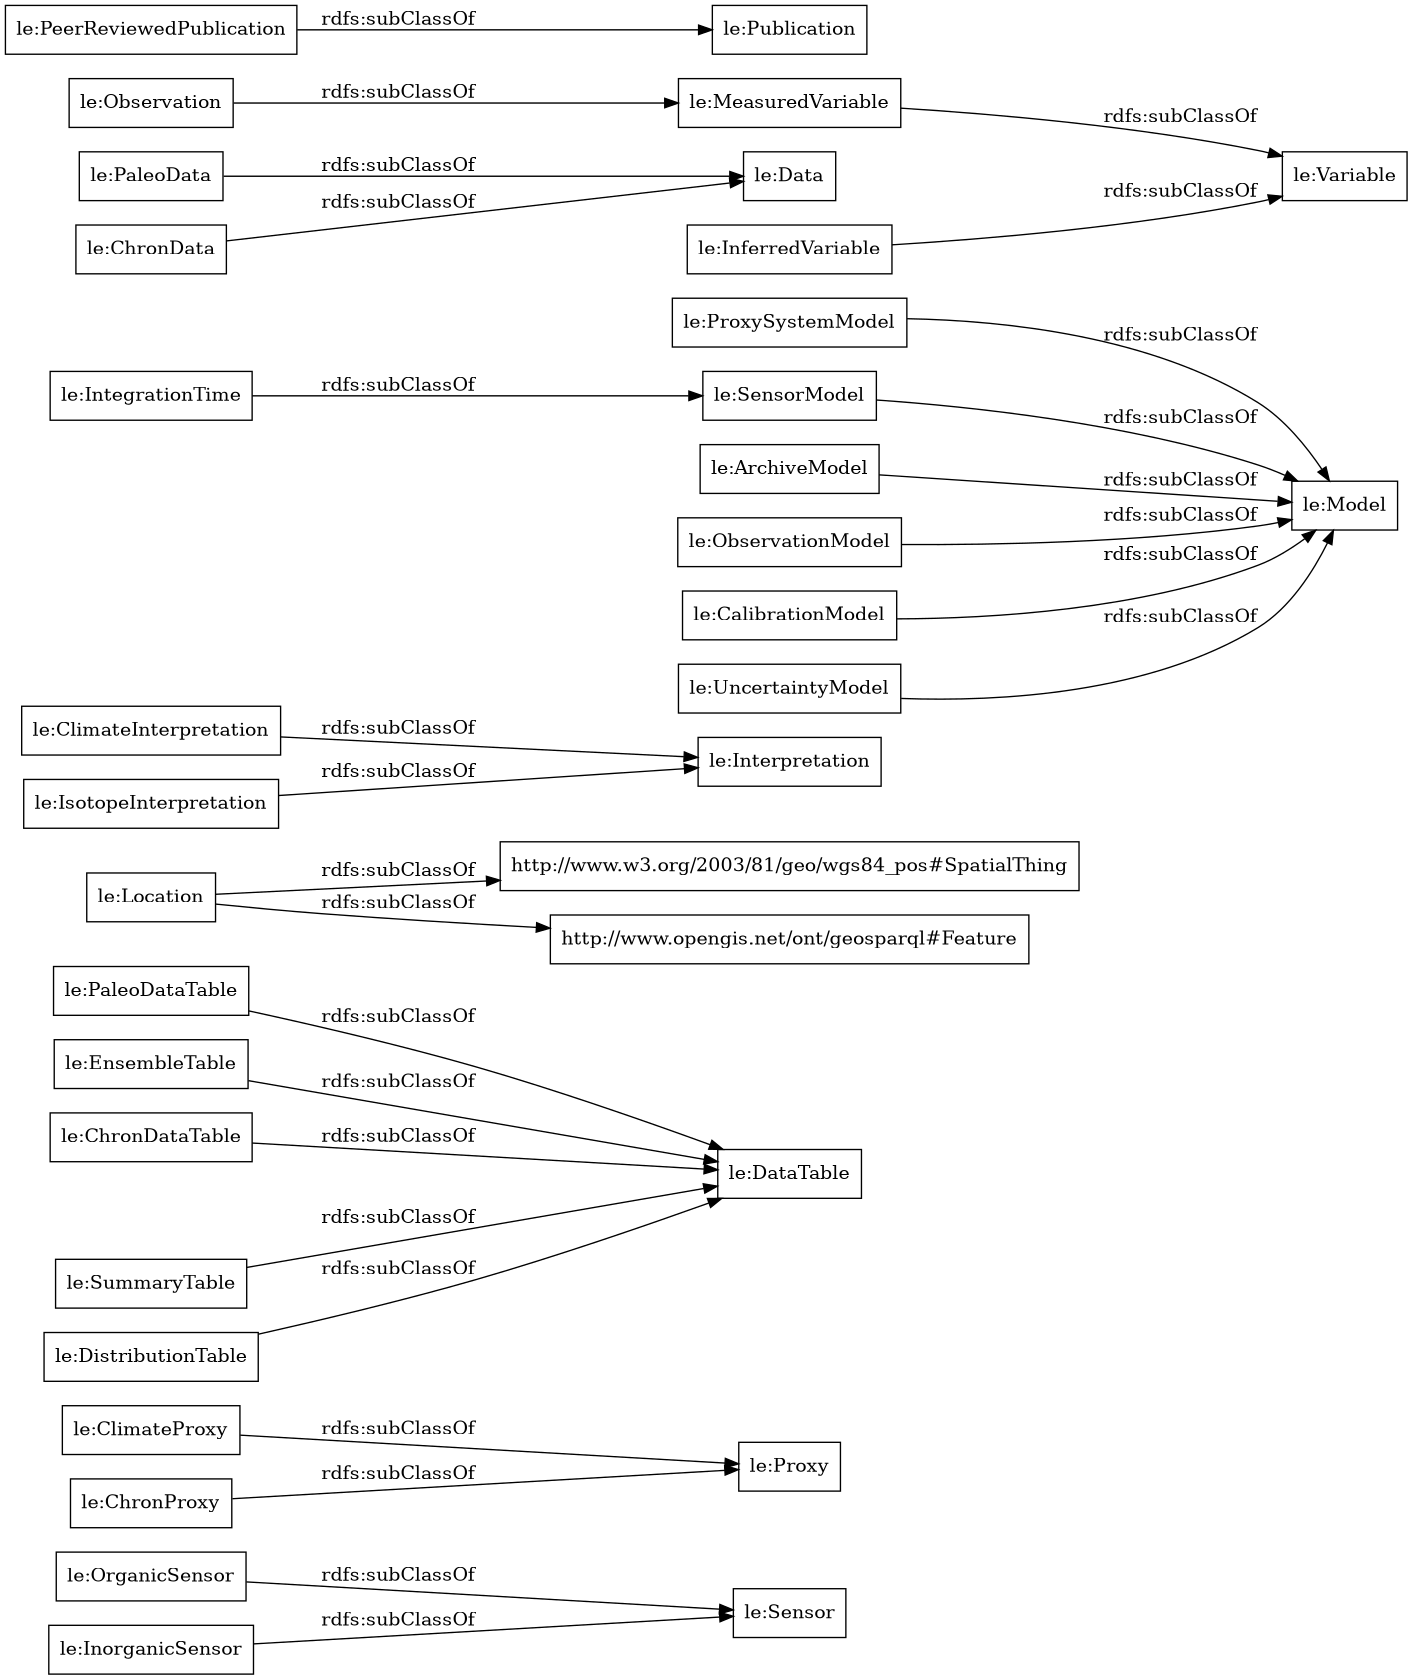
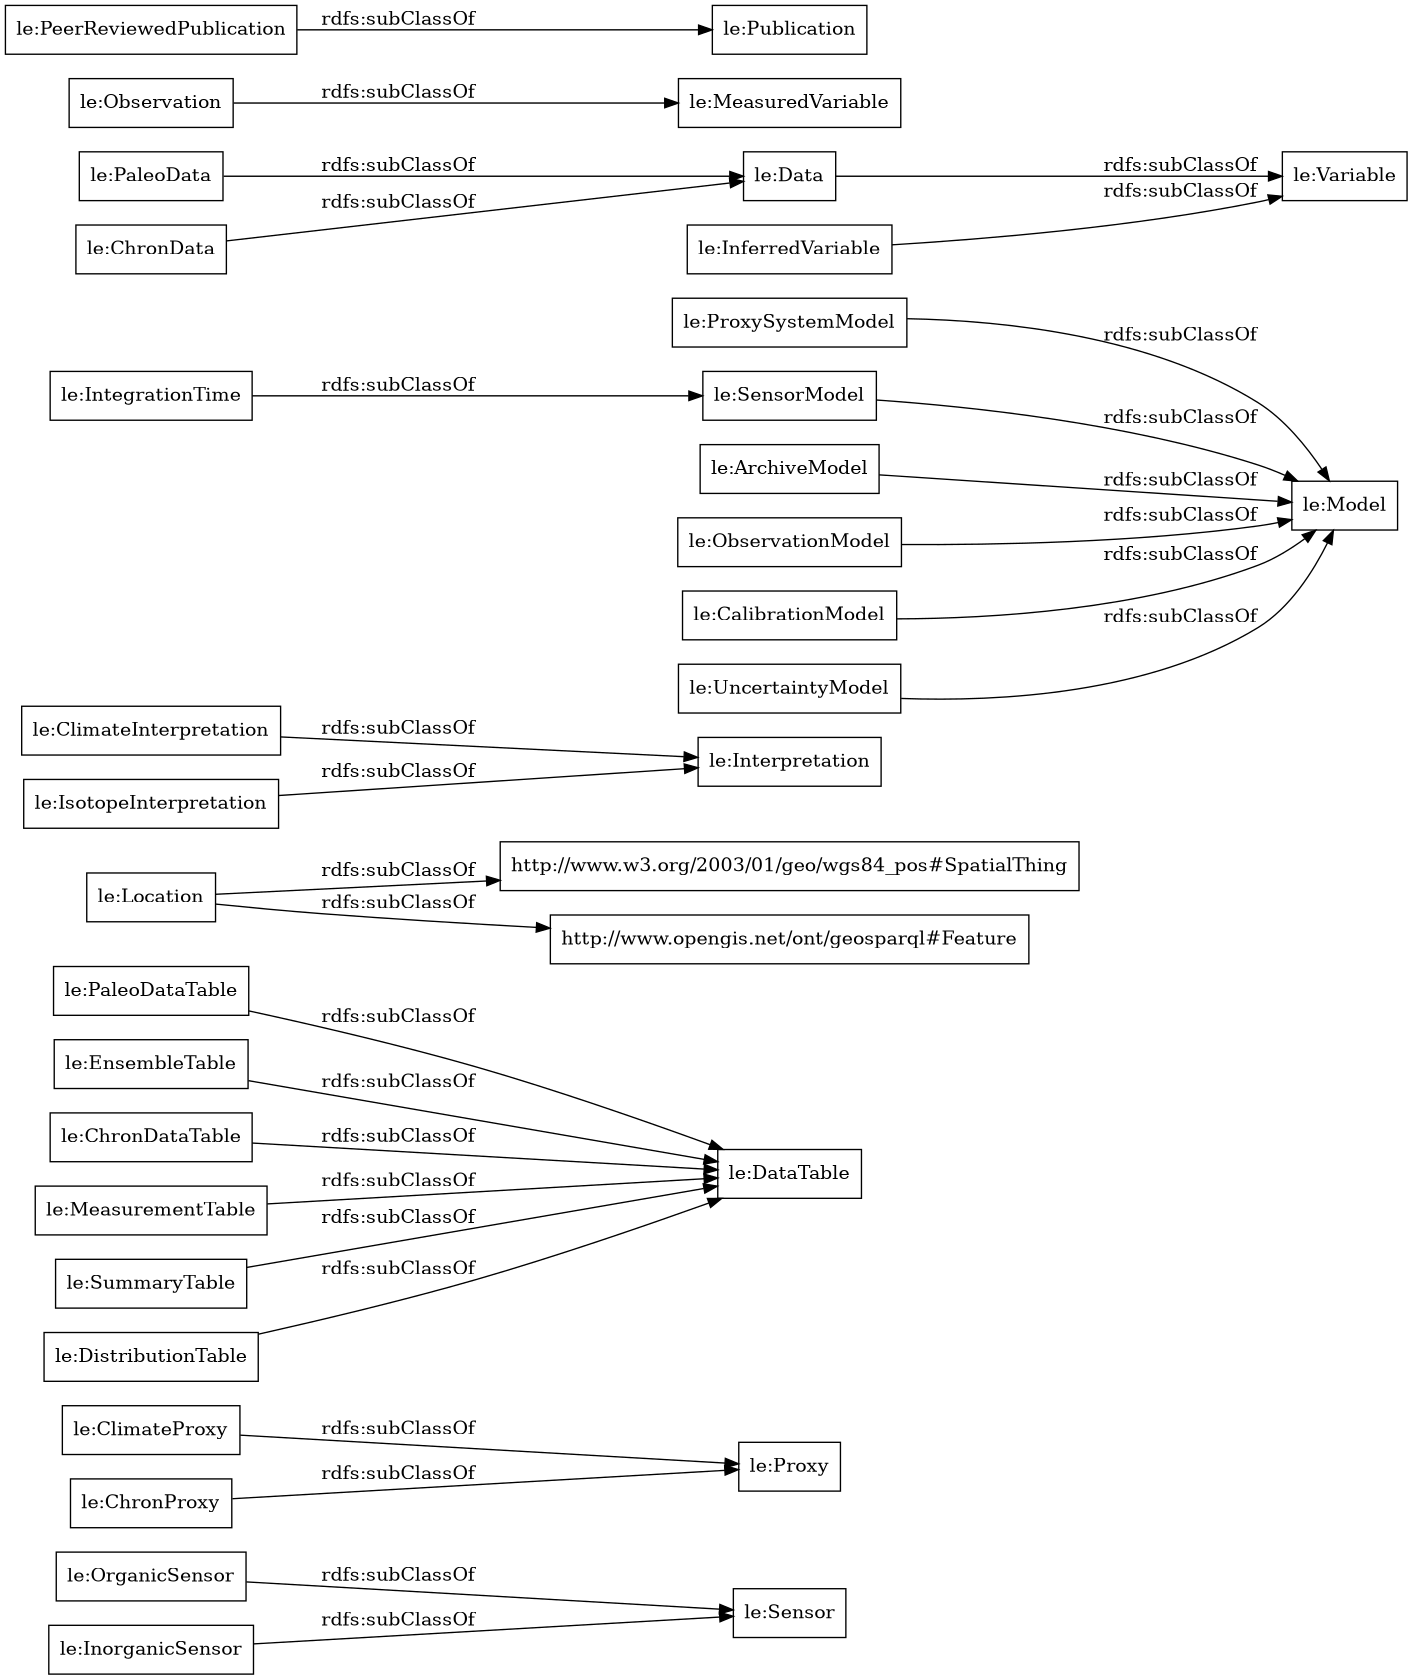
(1086, 124) -> (1052, 176)
(790, 866) -> (790, 866)
none -> (151, 1211)
